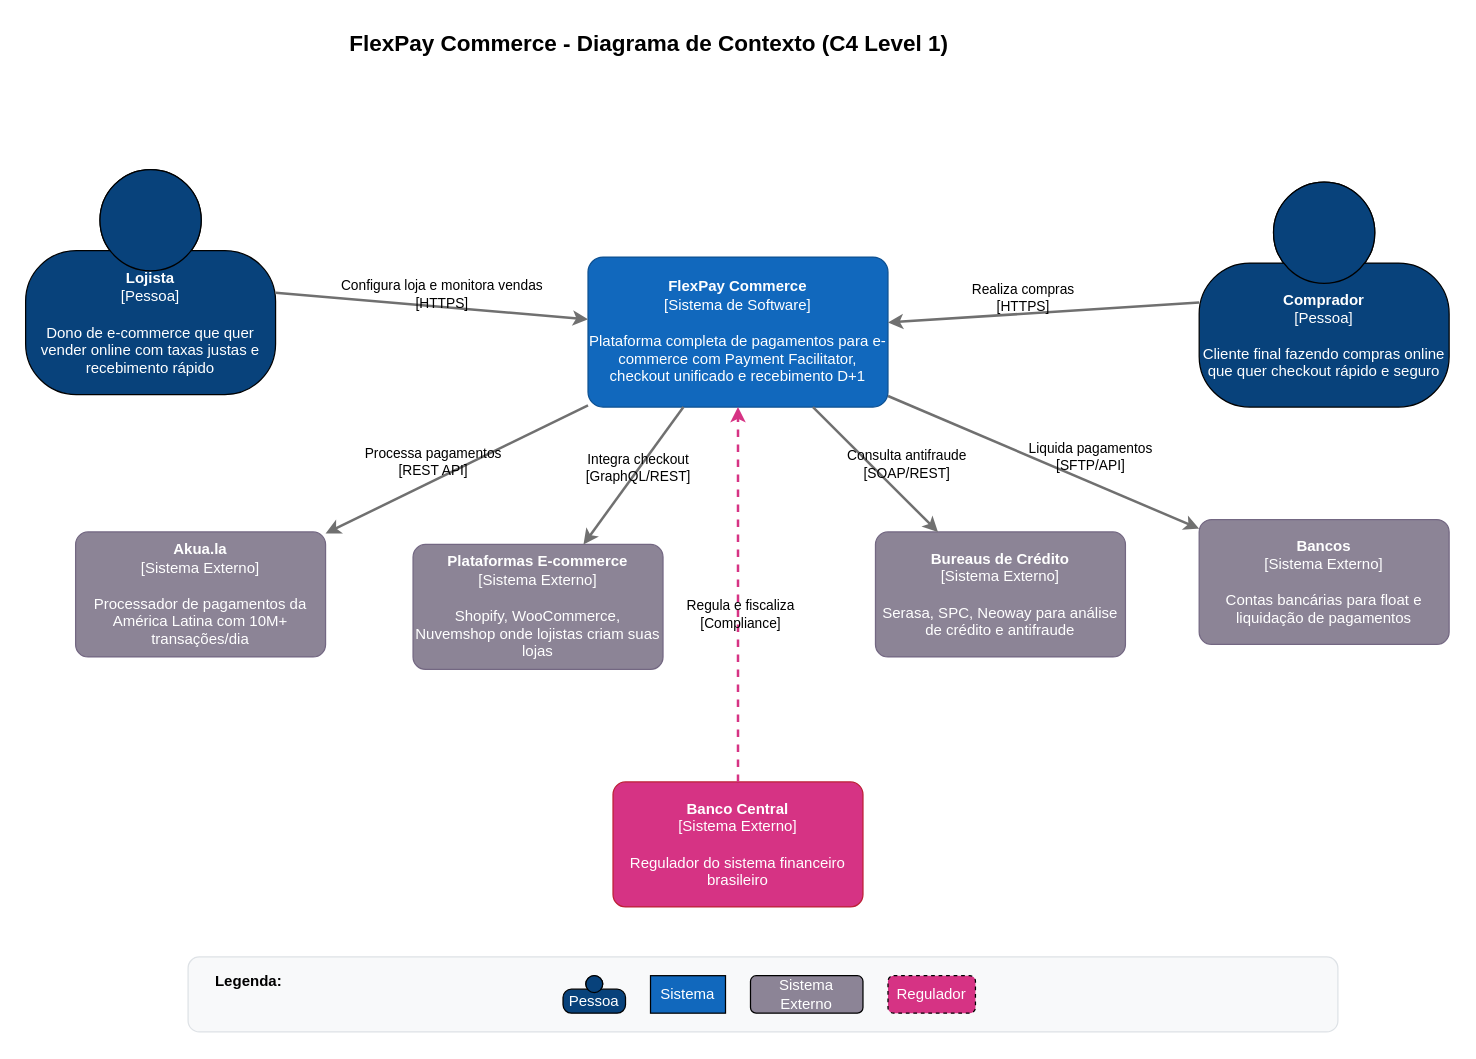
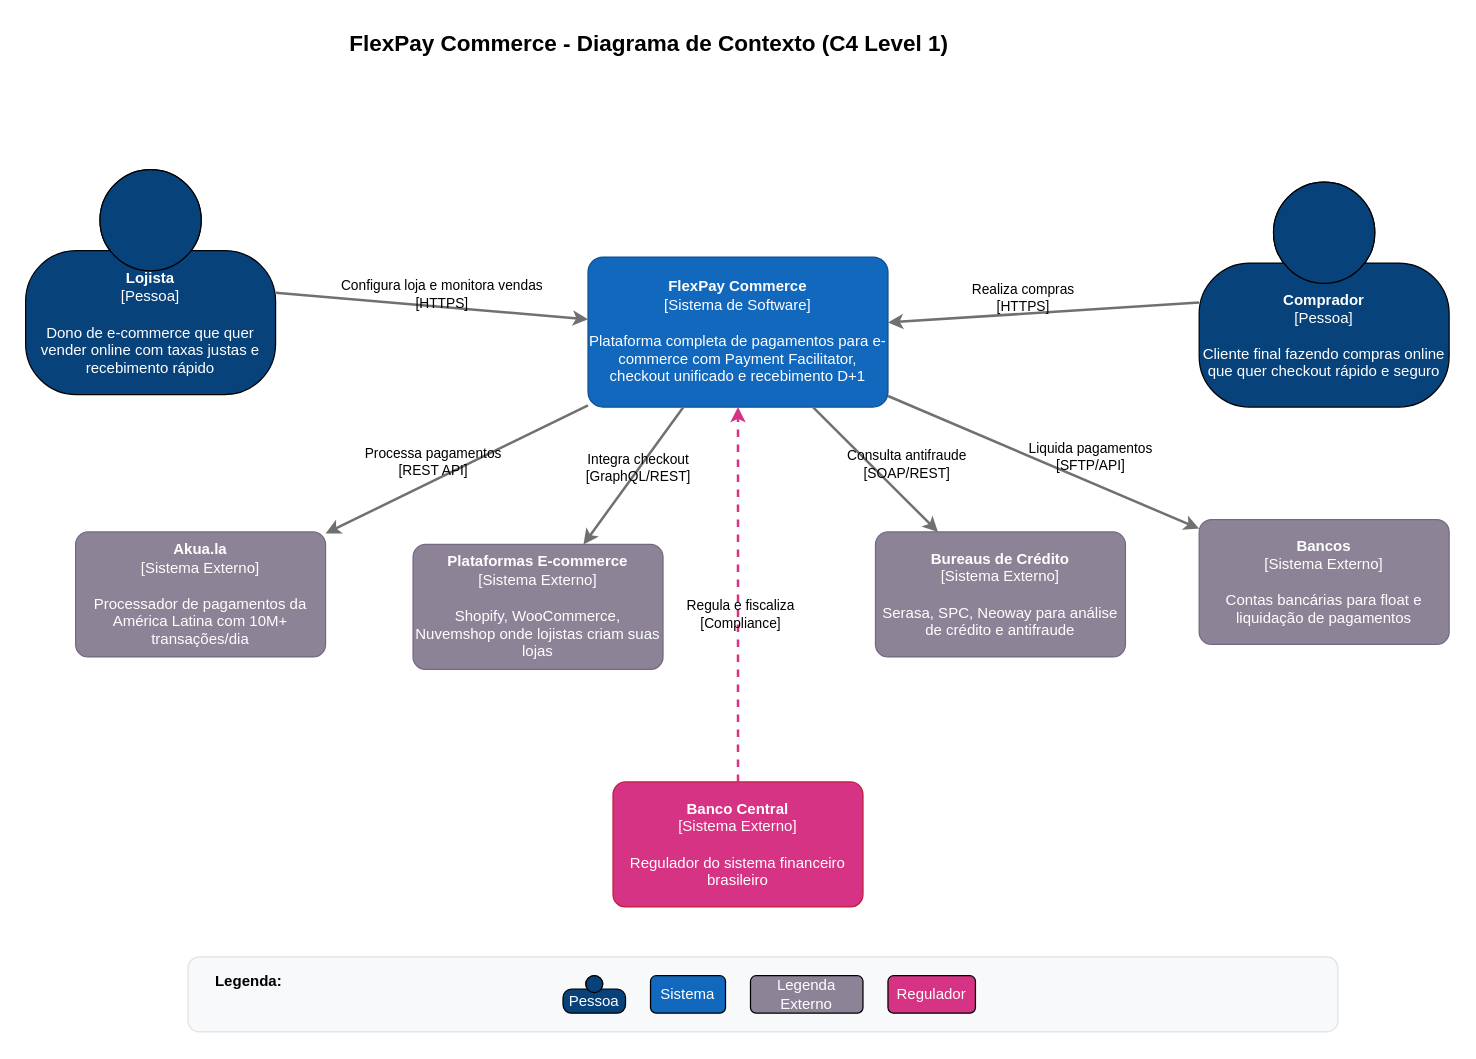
(688, 994) -> (688, 994)
(807, 994) -> (807, 994)
(932, 994) -> (932, 994)
